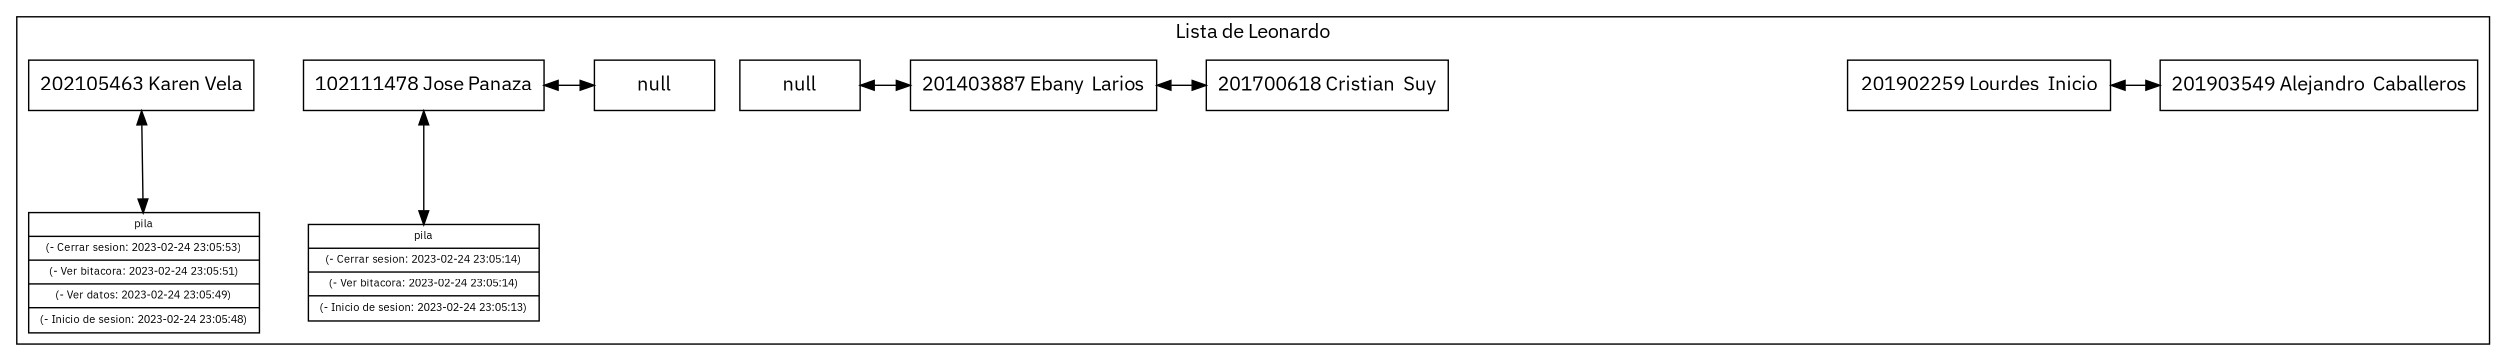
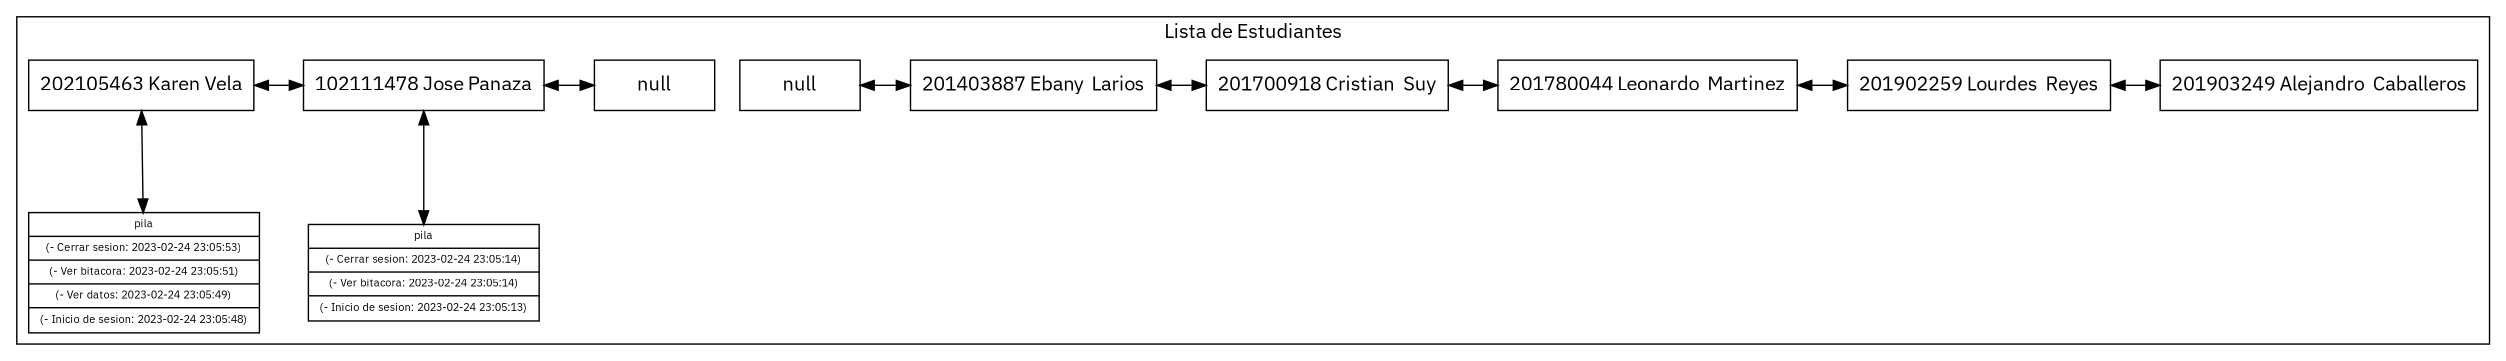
(1253, 33) -> (1253, 33)
none -> (279, 85)
(1327, 85) -> (1327, 85)
none -> (1648, 85)
(1979, 85) -> (1979, 85)
(2319, 85) -> (2319, 85)
